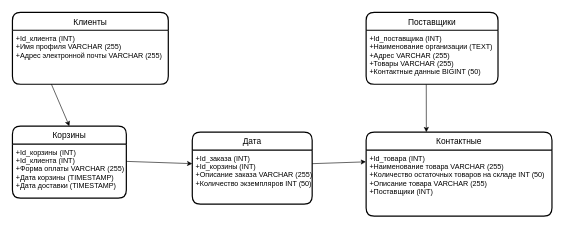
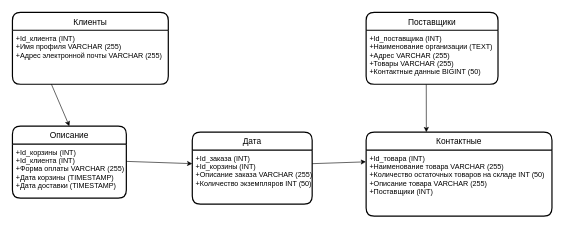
(69, 136) -> (69, 136)
